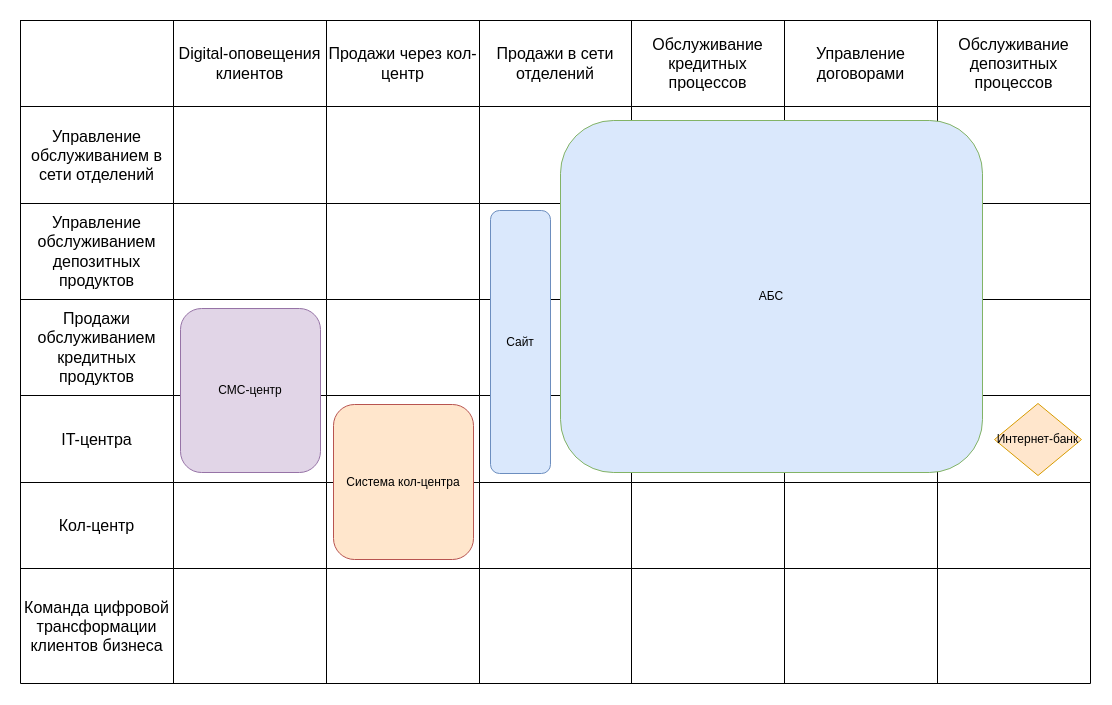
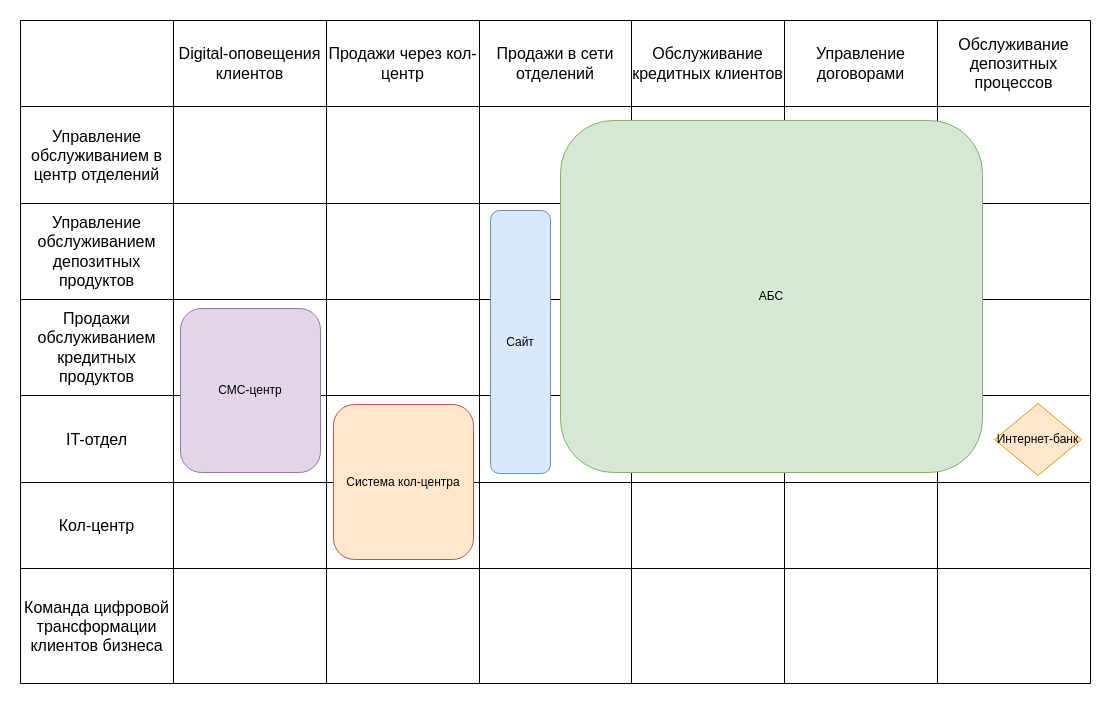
(708, 64) -> (708, 64)
(97, 156) -> (97, 156)
(772, 297) -> (772, 297)
(97, 440) -> (97, 440)
